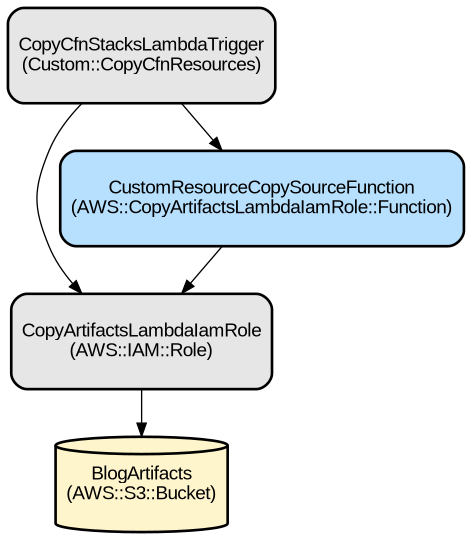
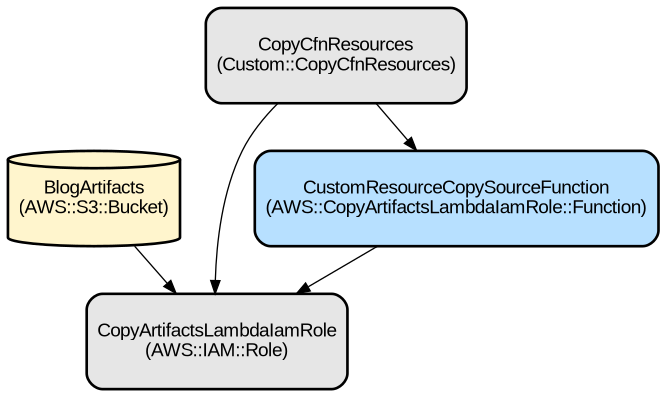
(142, 56) -> (336, 56)
(142, 406) -> (151, 265)
